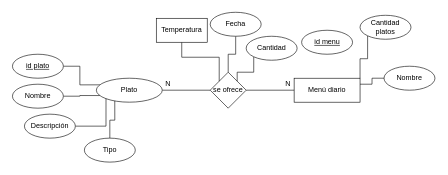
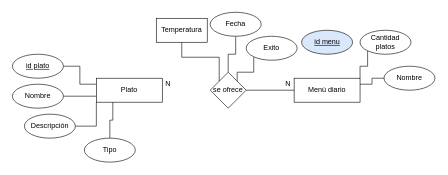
(386, 27) -> (386, 42)
(327, 42) -> (327, 42)
(272, 48) -> (272, 48)
(129, 90) -> (129, 90)
(186, 90) -> none
